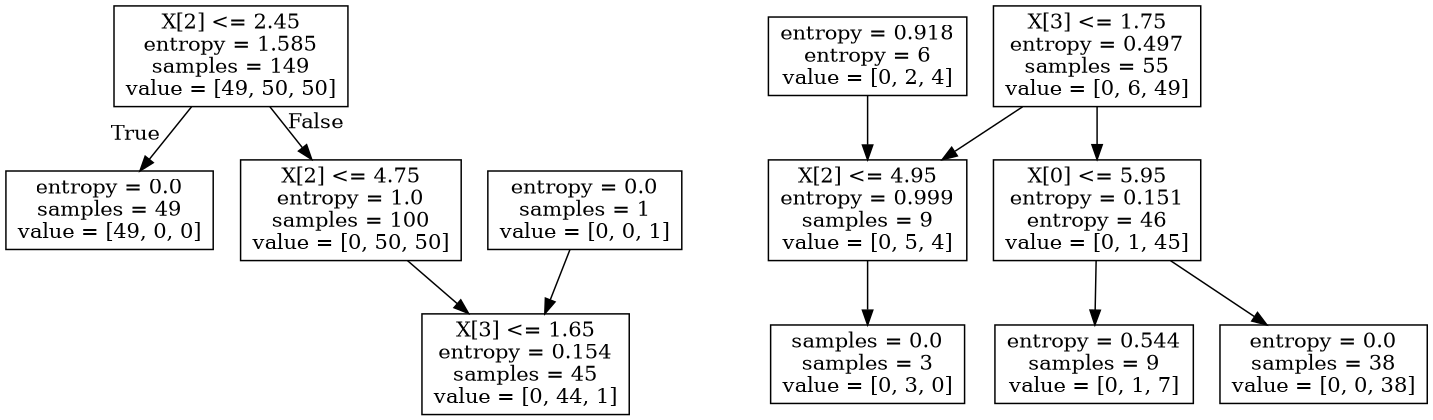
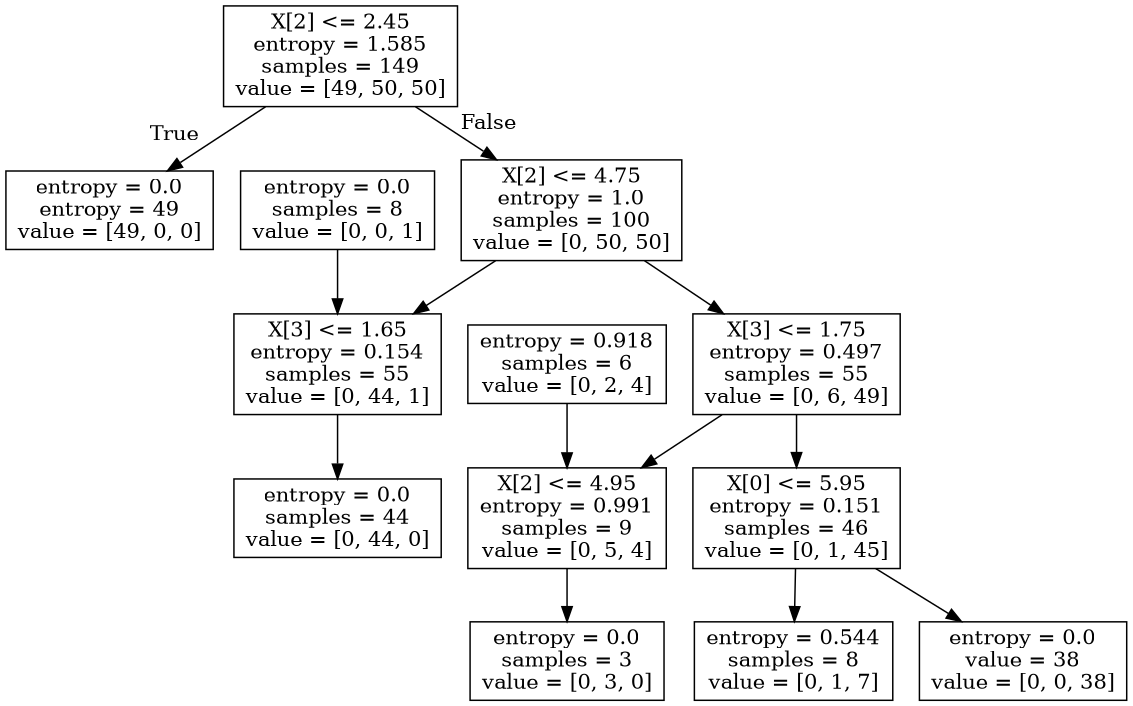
(868, 56) -> (567, 364)
(110, 210) -> (110, 210)
(585, 210) -> (338, 210)
(868, 210) -> (567, 518)
(1097, 210) -> (797, 518)
none -> (678, 283)
(526, 364) -> (338, 364)
(868, 364) -> (567, 661)
(1094, 364) -> (794, 661)
(1324, 364) -> (1023, 661)
none -> (338, 518)
